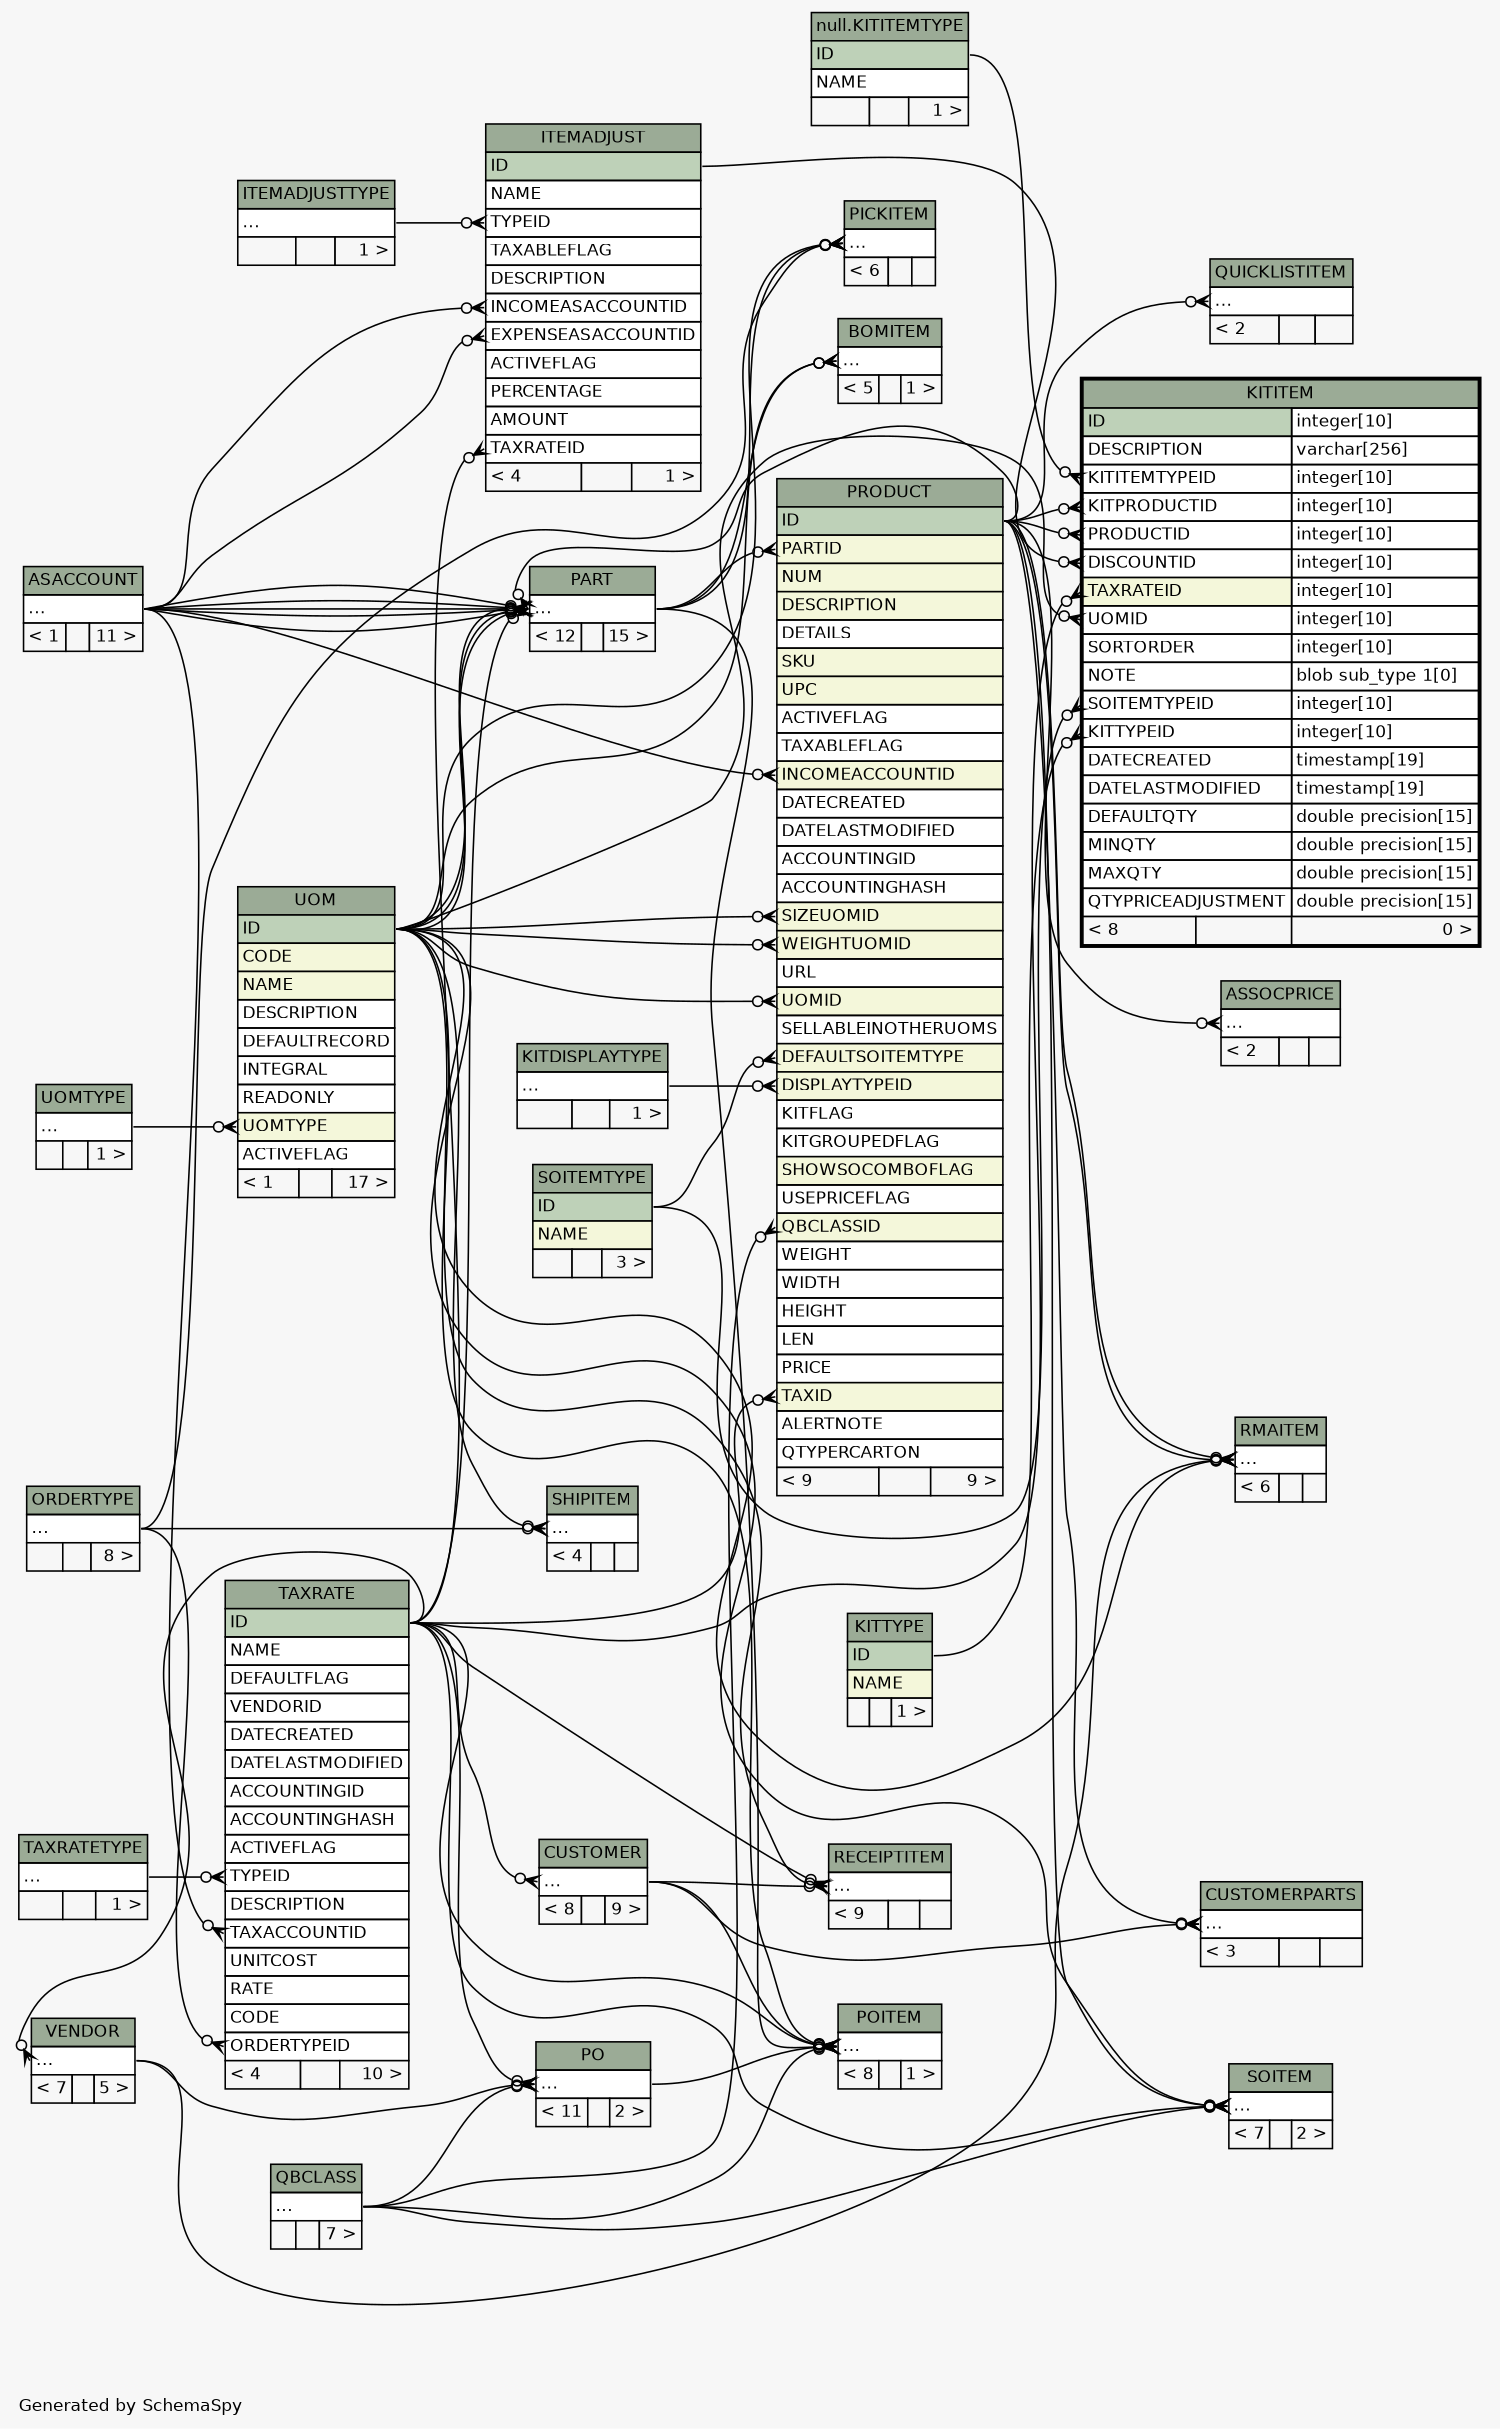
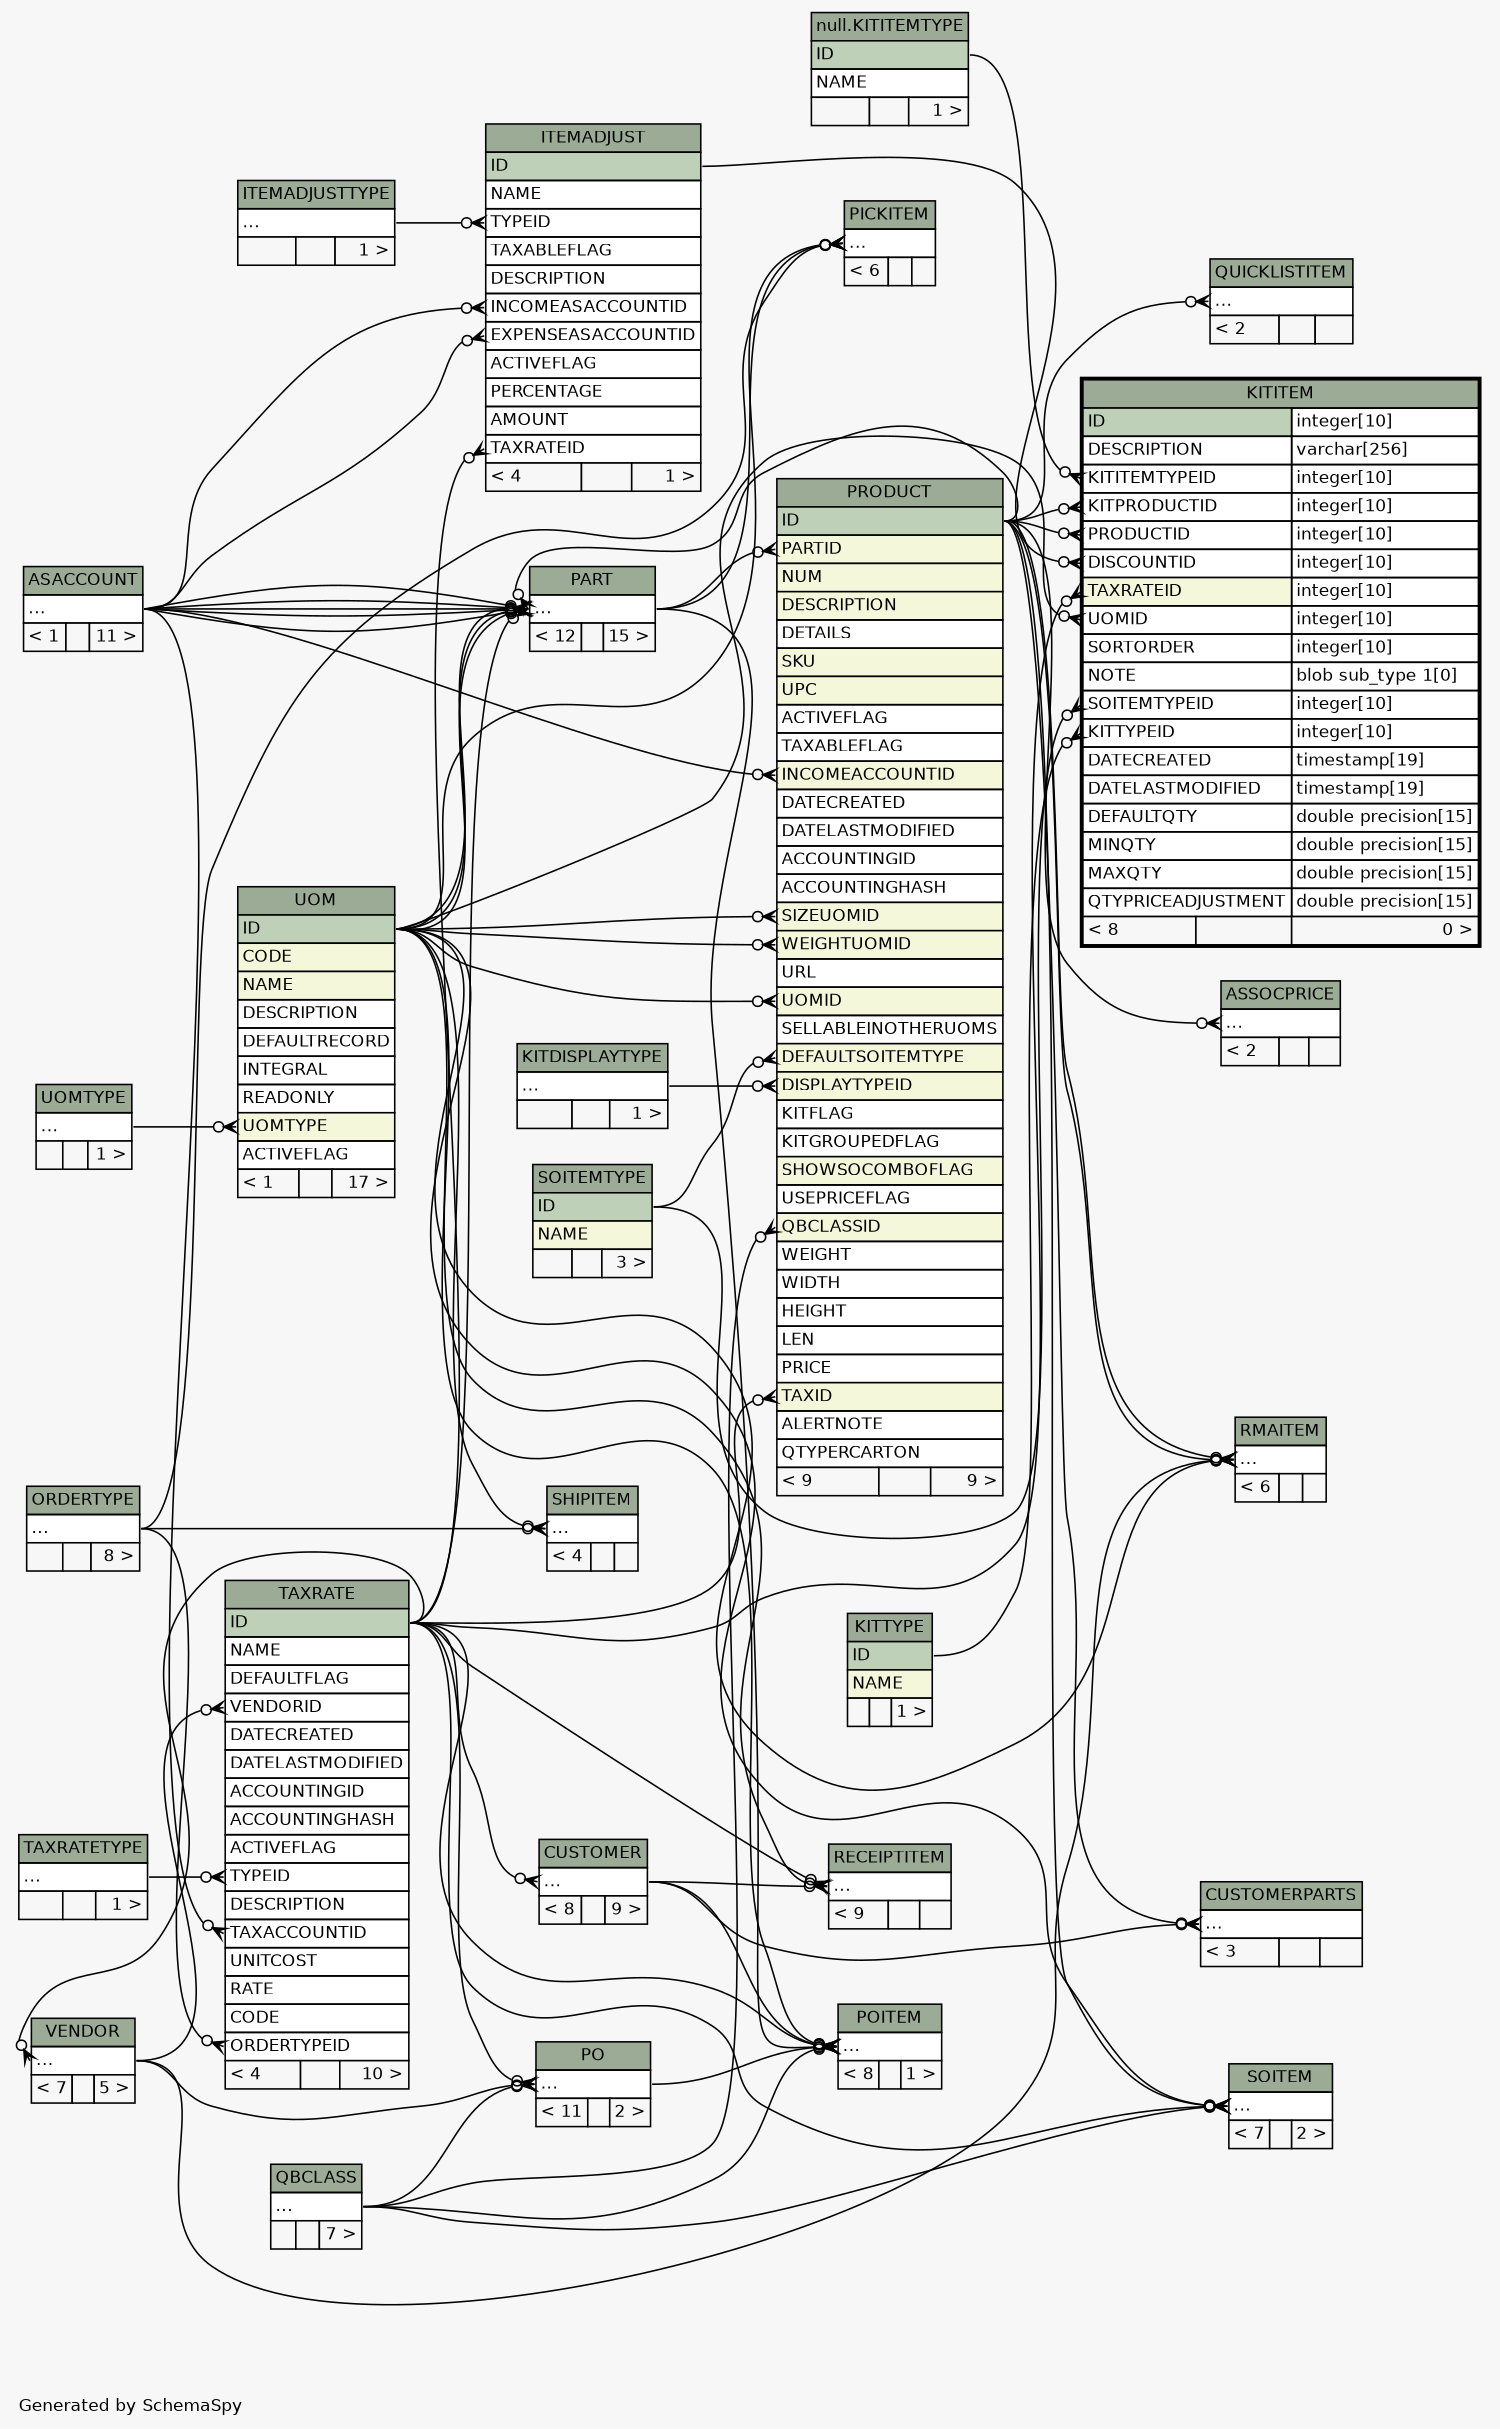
(890, 361) -> none
none -> (188, 1925)
